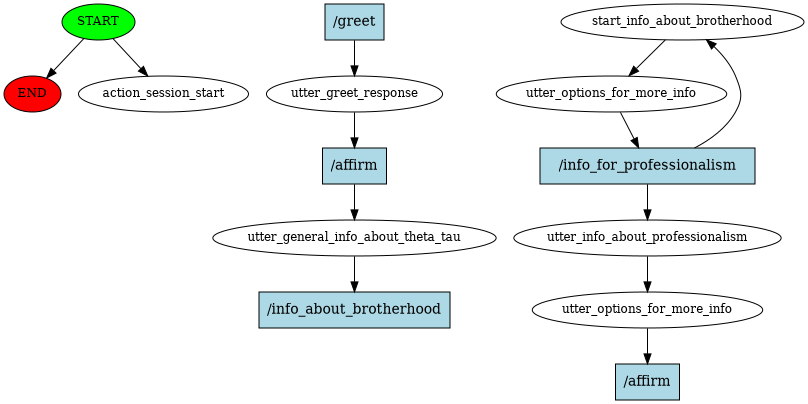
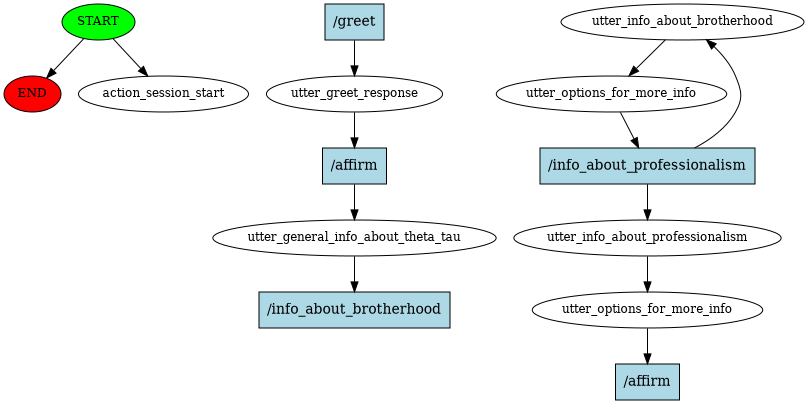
(682, 22) -> (682, 22)
(648, 166) -> (648, 166)
